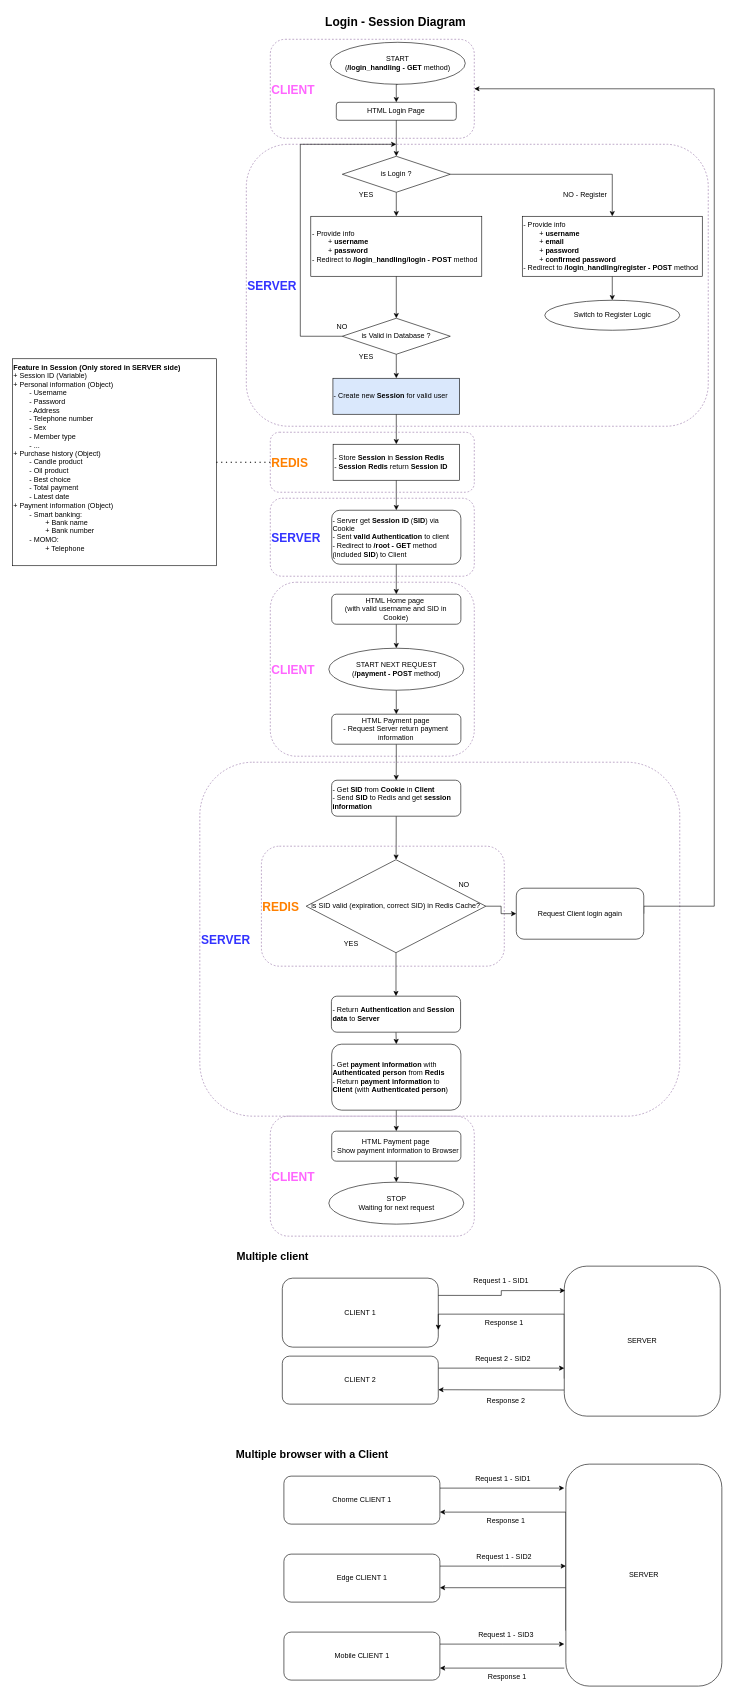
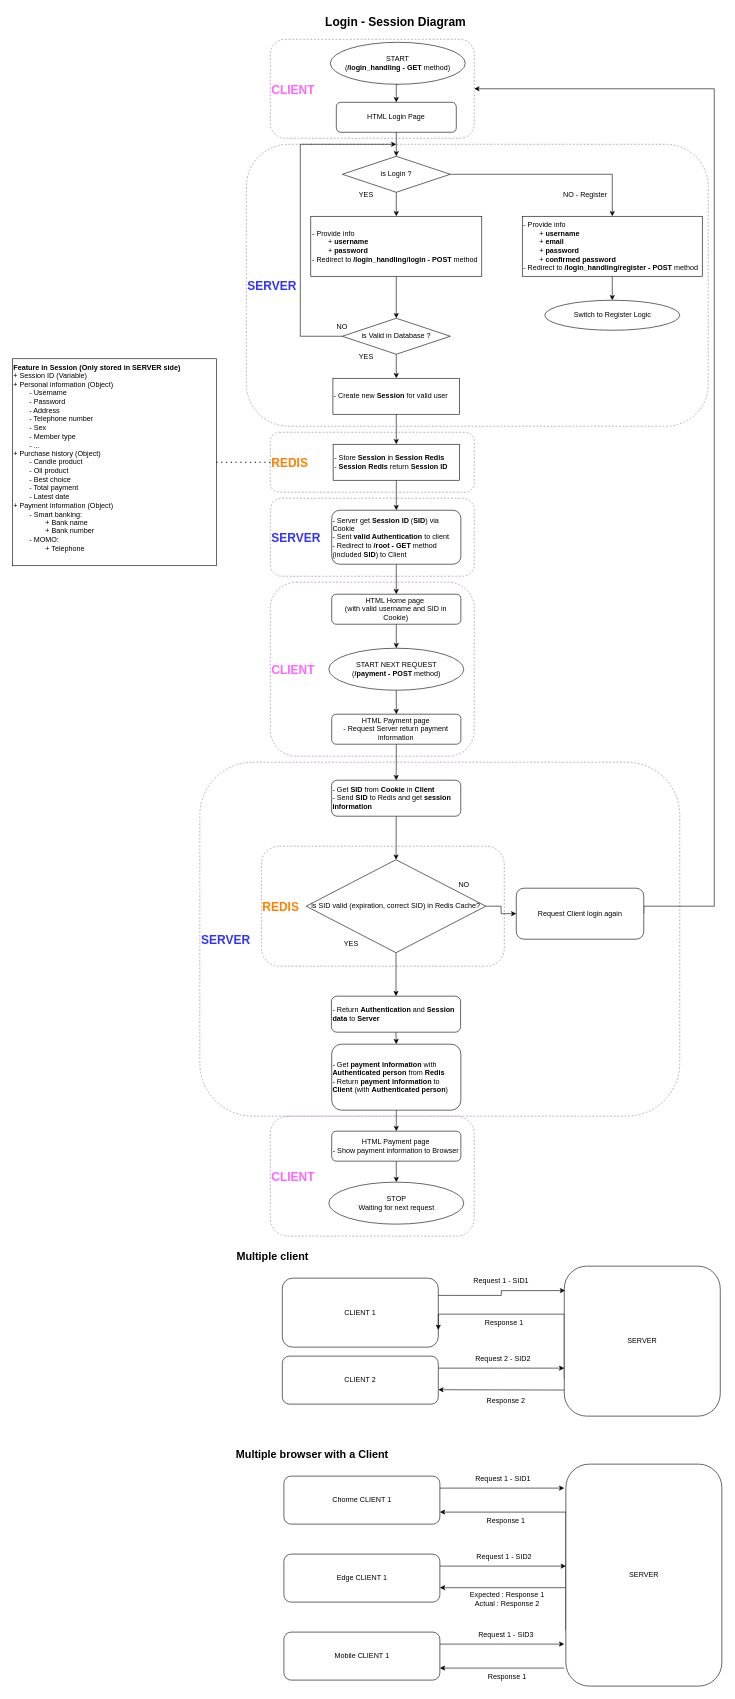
(396, 111) -> (396, 117)
(396, 396) -> (396, 396)
none -> (507, 1599)
